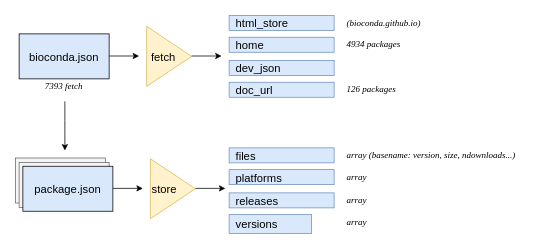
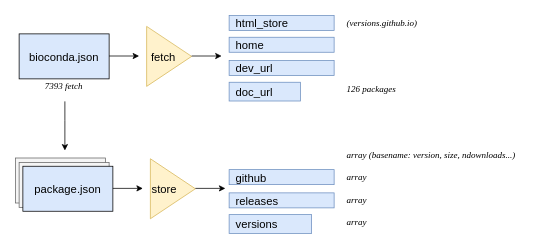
(391, 23) -> (391, 23)
(390, 45) -> none
(261, 68) -> (256, 68)
(282, 90) -> (265, 92)
(282, 155) -> none
(263, 177) -> (253, 177)
